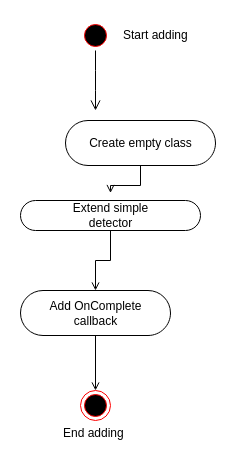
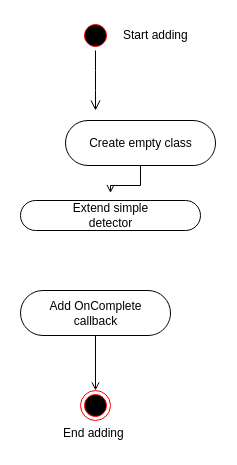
(105, 261) -> none
